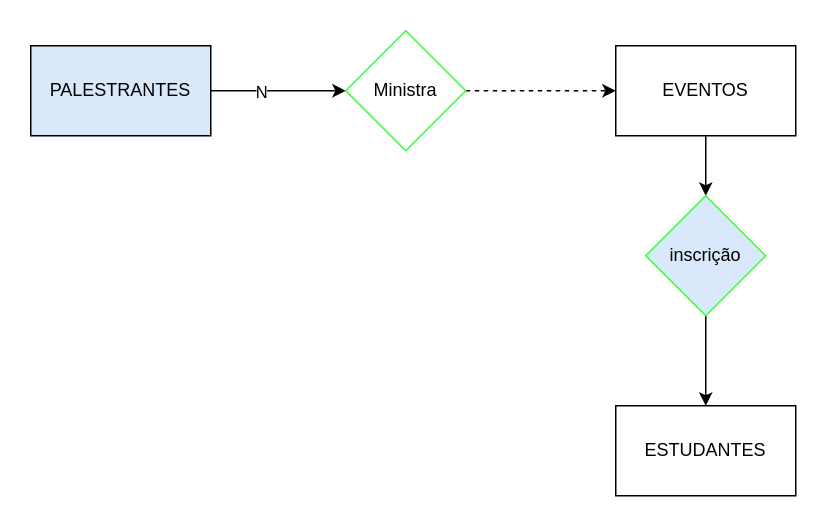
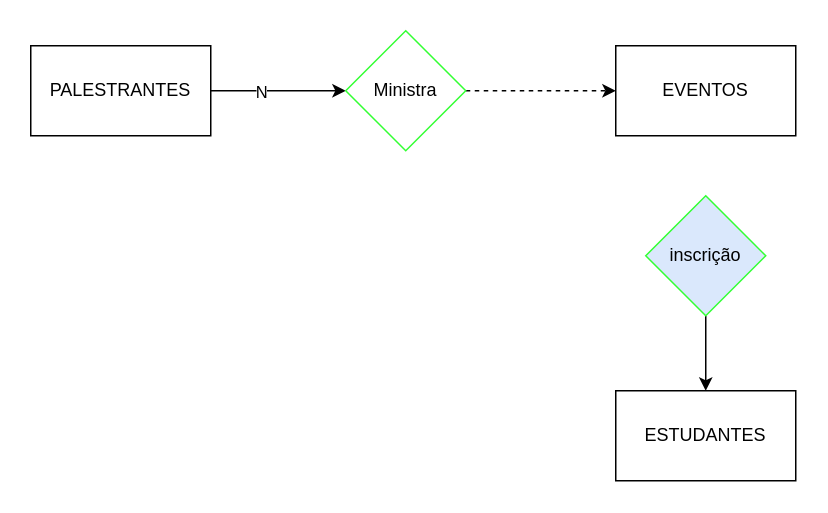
(121, 91) -> (121, 91)
(706, 161) -> none
(706, 451) -> (706, 436)
